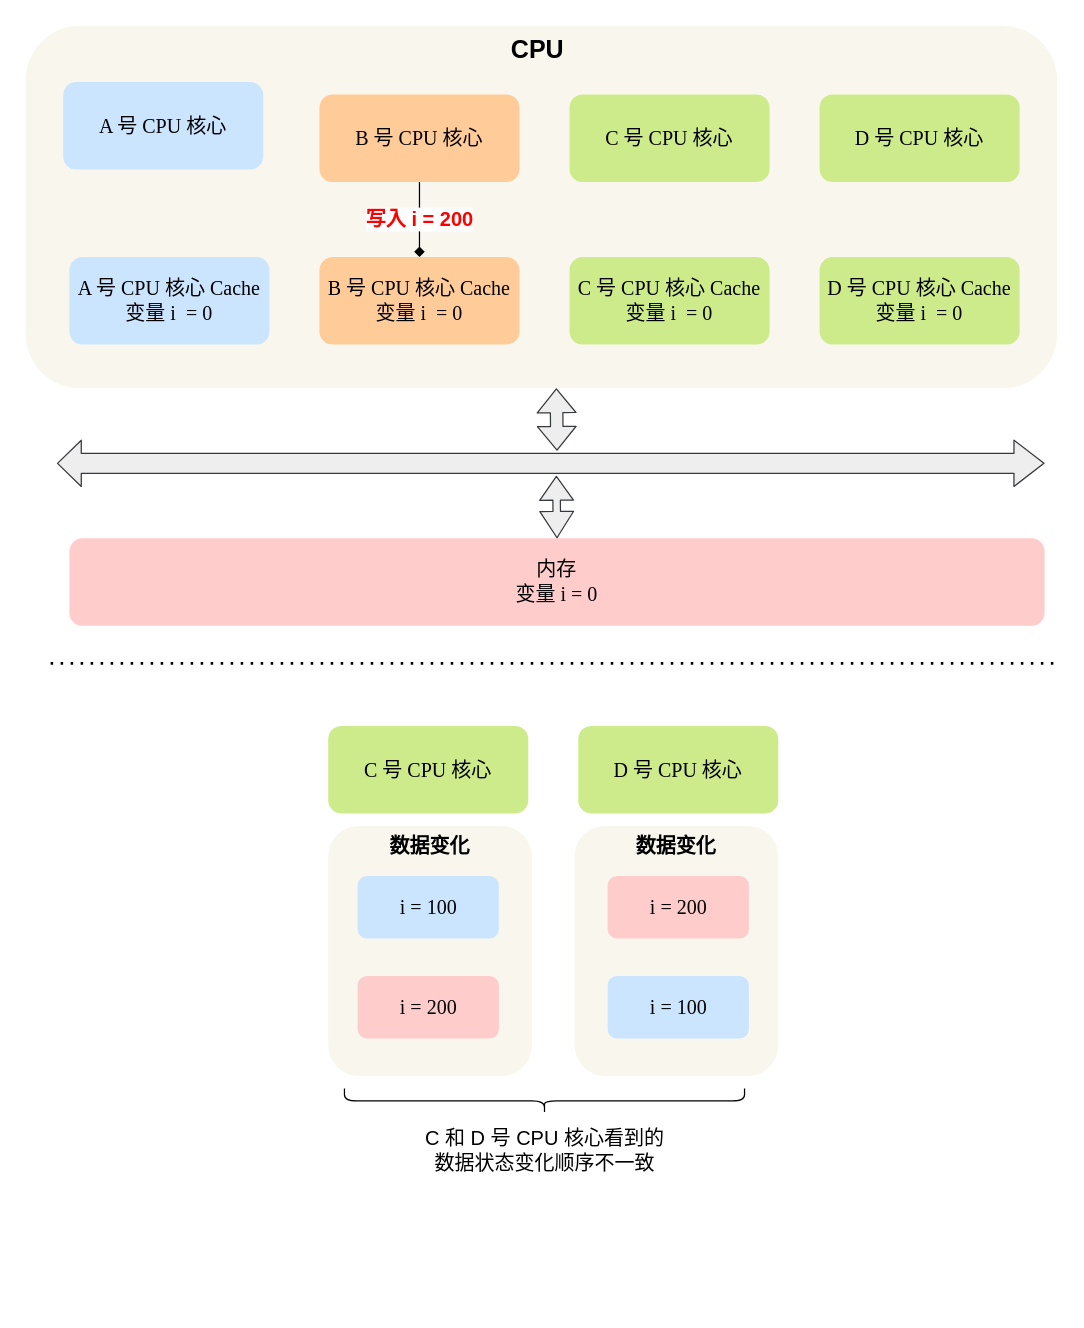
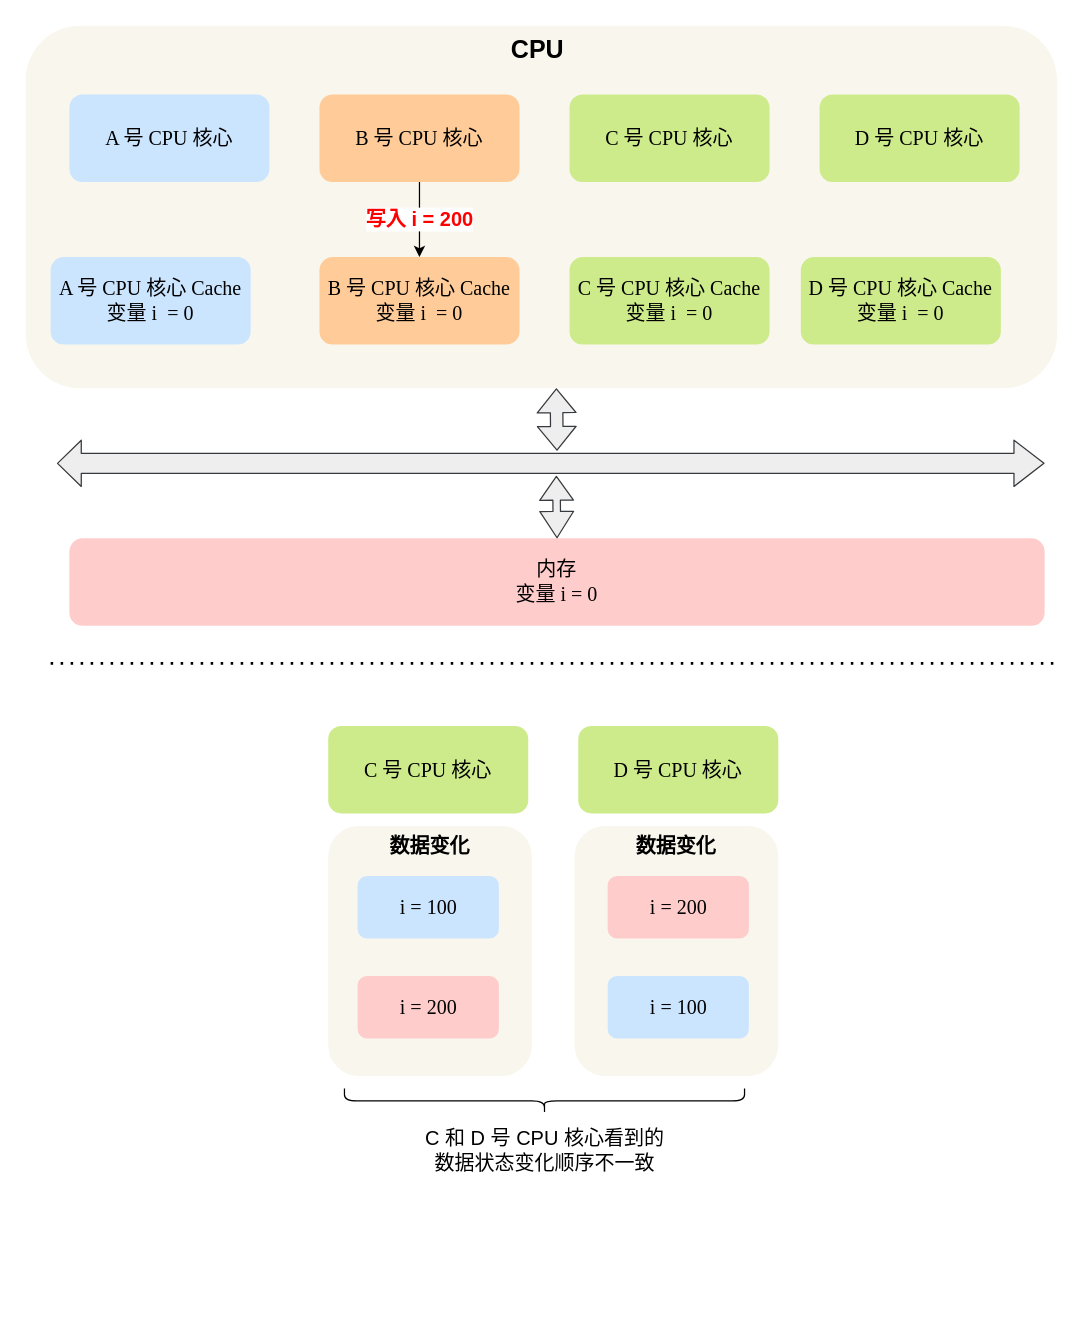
(163, 126) -> (169, 138)
(419, 246) -> (419, 247)
(169, 301) -> (151, 301)
(919, 301) -> (901, 301)
